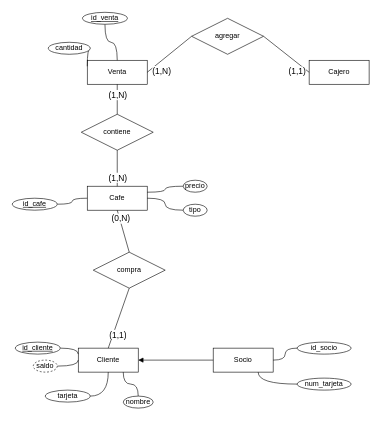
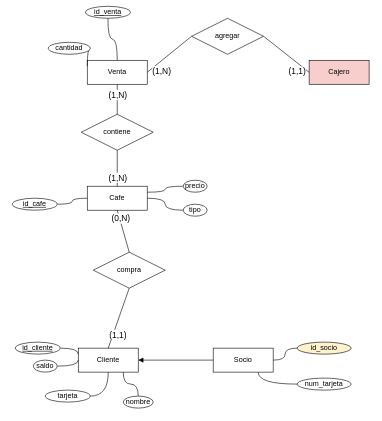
(105, 18) -> (108, 12)
(339, 72) -> (339, 72)
(324, 348) -> (324, 348)
(45, 366) -> (45, 366)
